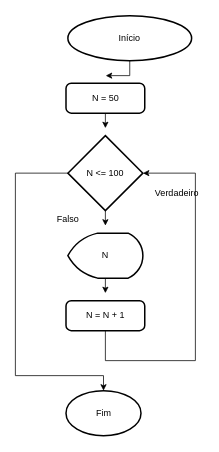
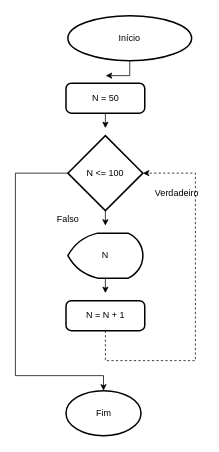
(195, 303) -> (195, 303)
